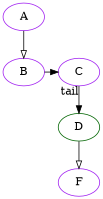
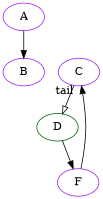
(24, 41) -> (24, 41)
(47, 72) -> (86, 131)
(79, 96) -> (70, 96)
(79, 151) -> (66, 151)
